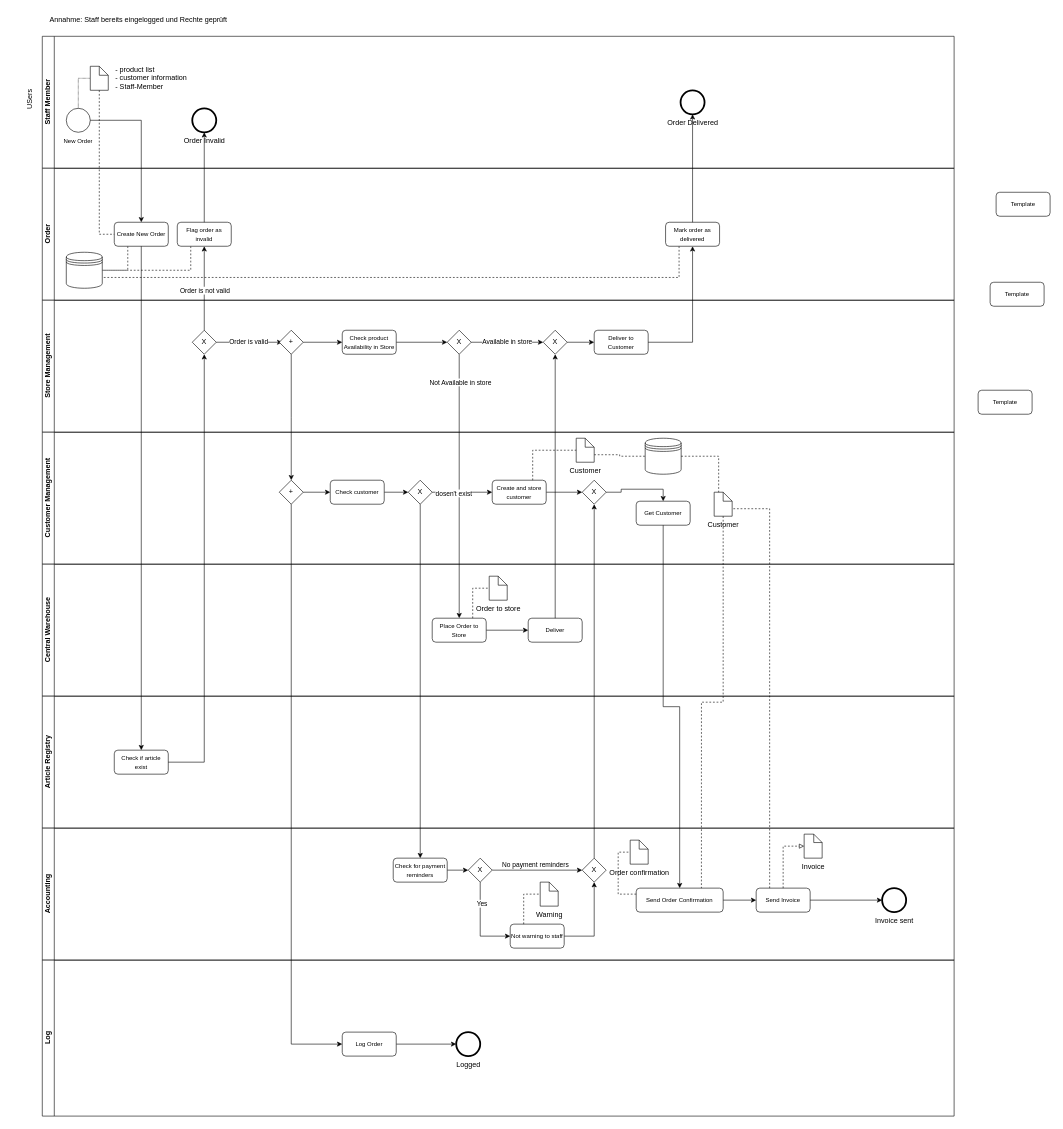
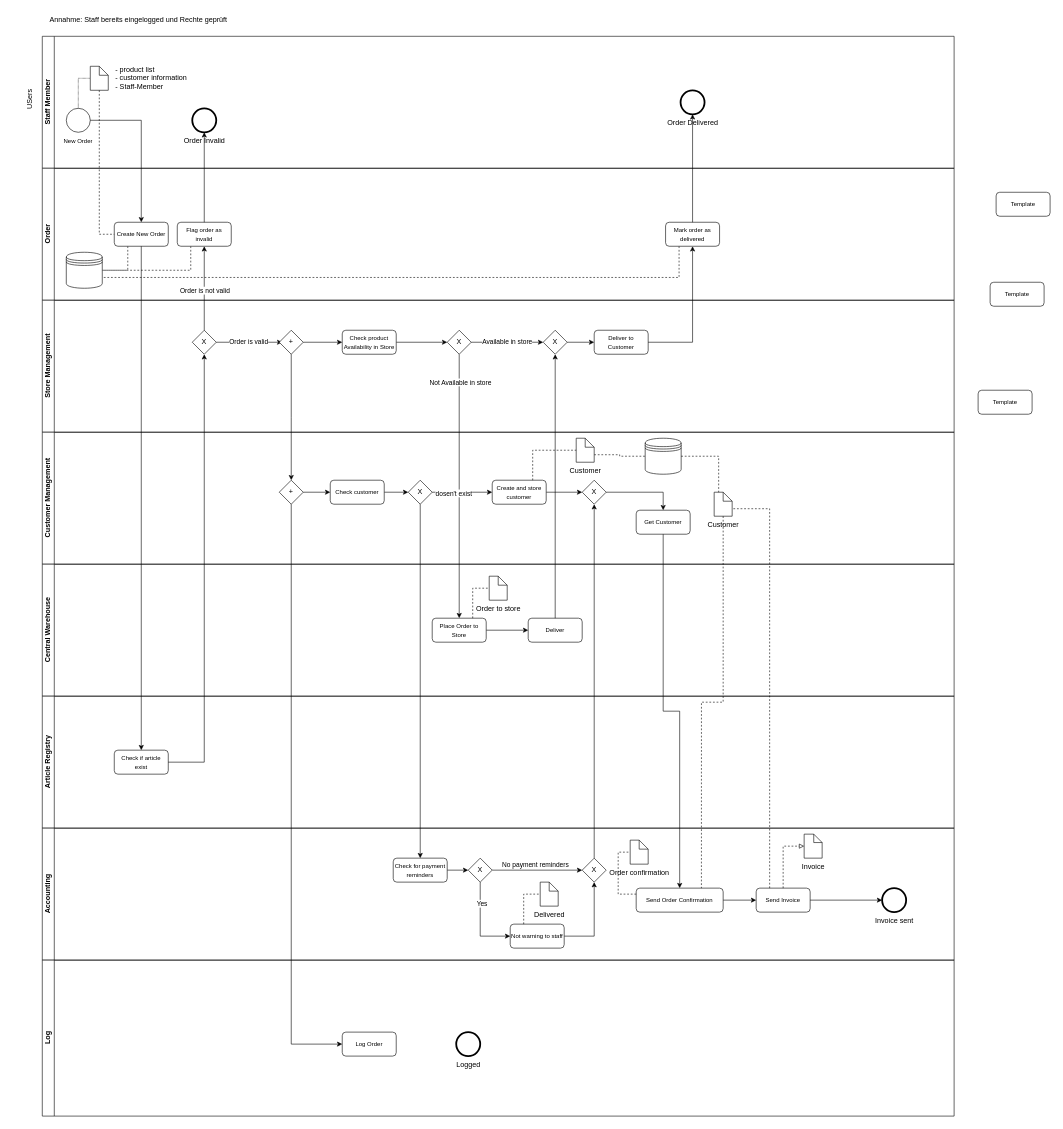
(663, 513) -> (663, 522)
(550, 915) -> (550, 915)
(450, 1044) -> none
